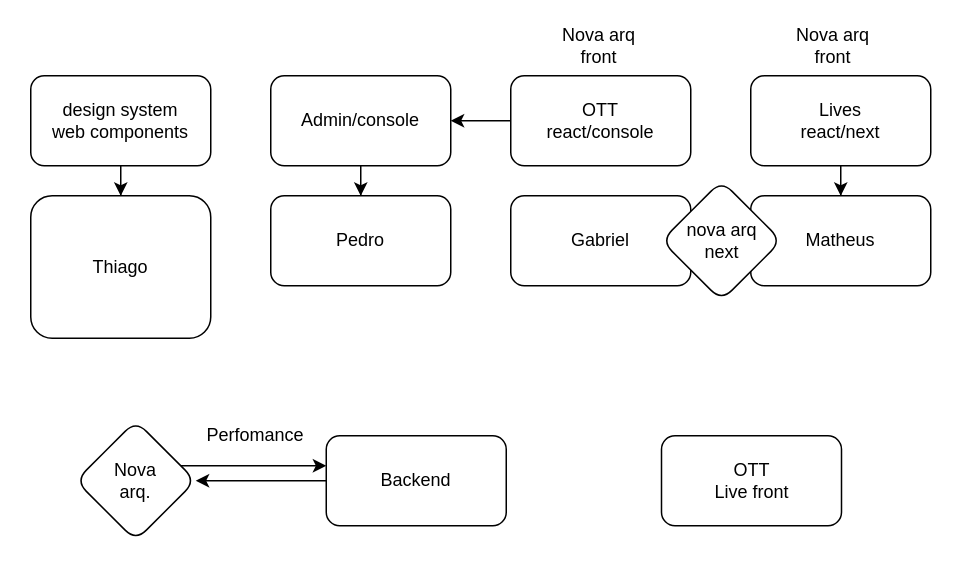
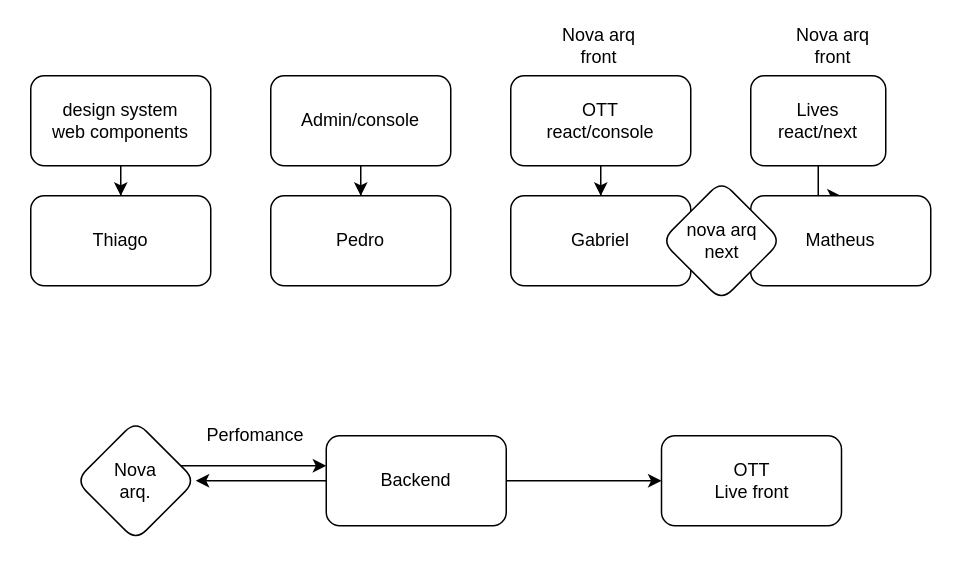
(486, 121) -> (601, 186)
(841, 121) -> (818, 121)
(121, 267) -> (121, 241)
none -> (579, 481)
